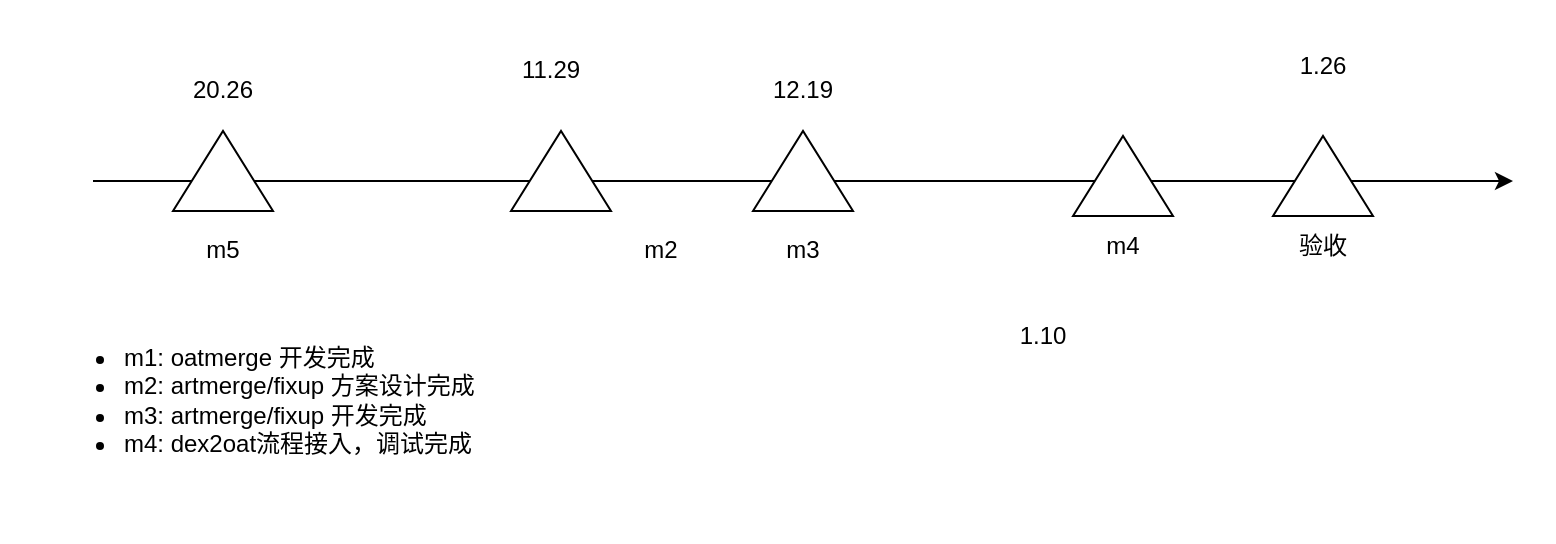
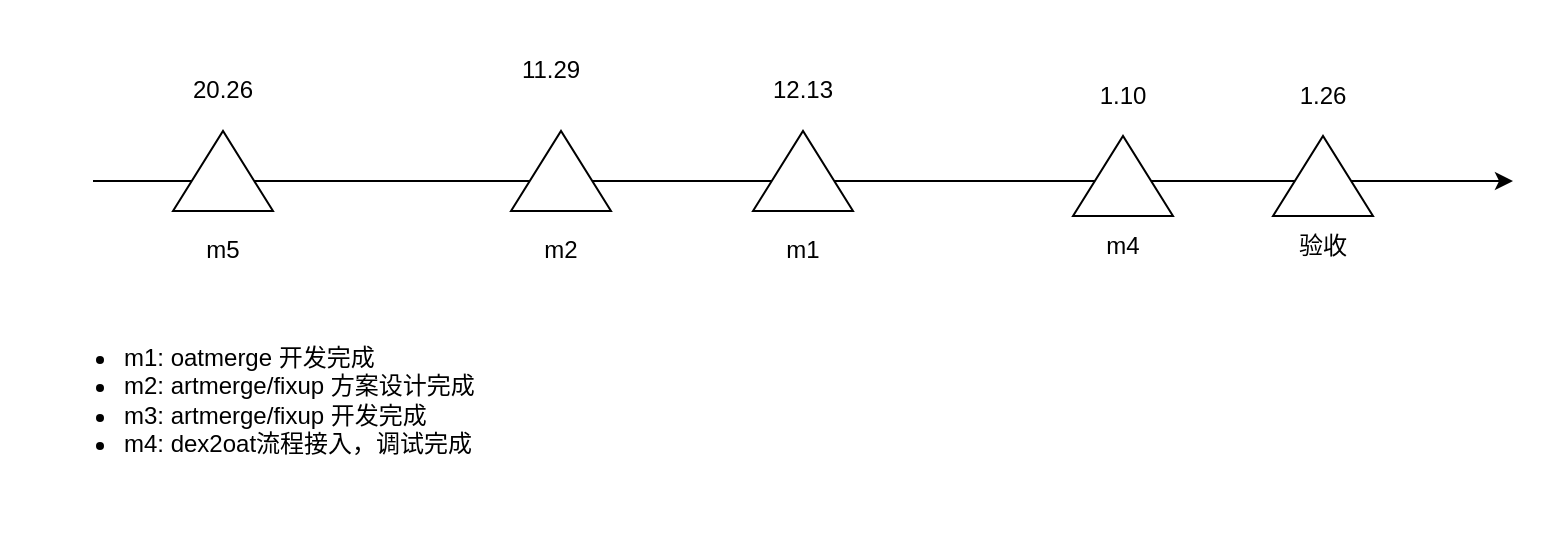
(1323, 66) -> (1323, 96)
(804, 91) -> (804, 91)
(661, 251) -> (561, 251)
(804, 251) -> (804, 251)
(1043, 336) -> (1123, 96)
